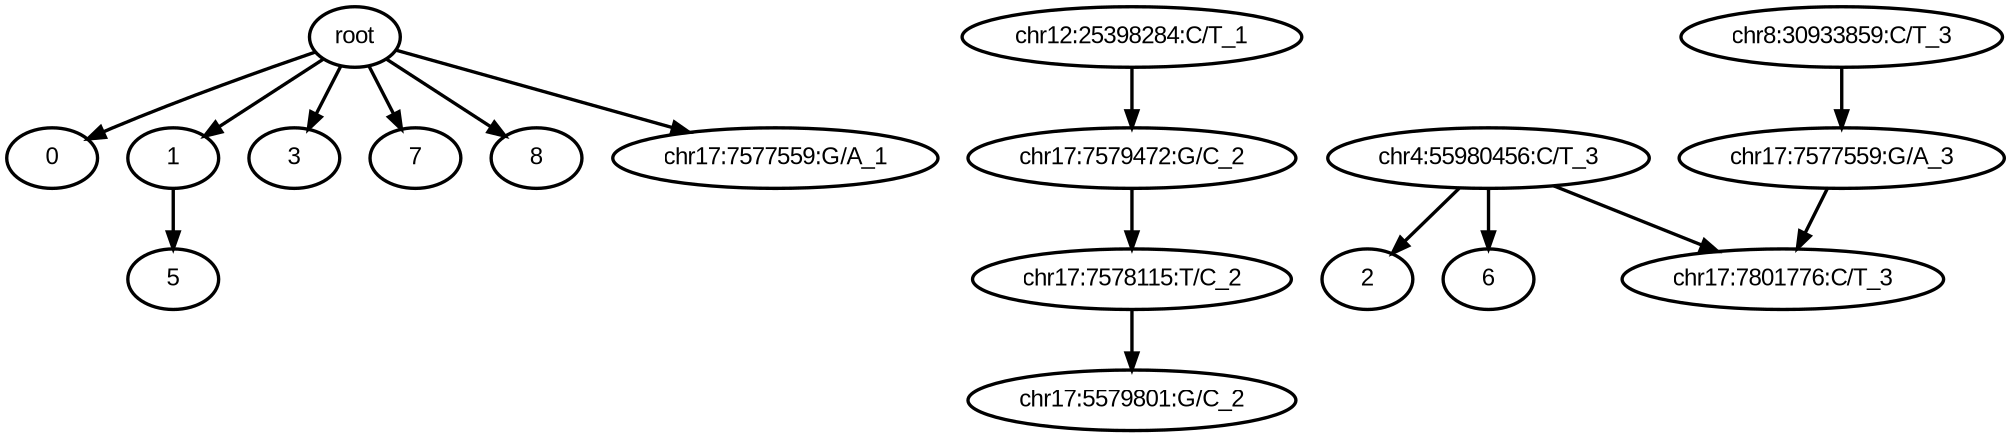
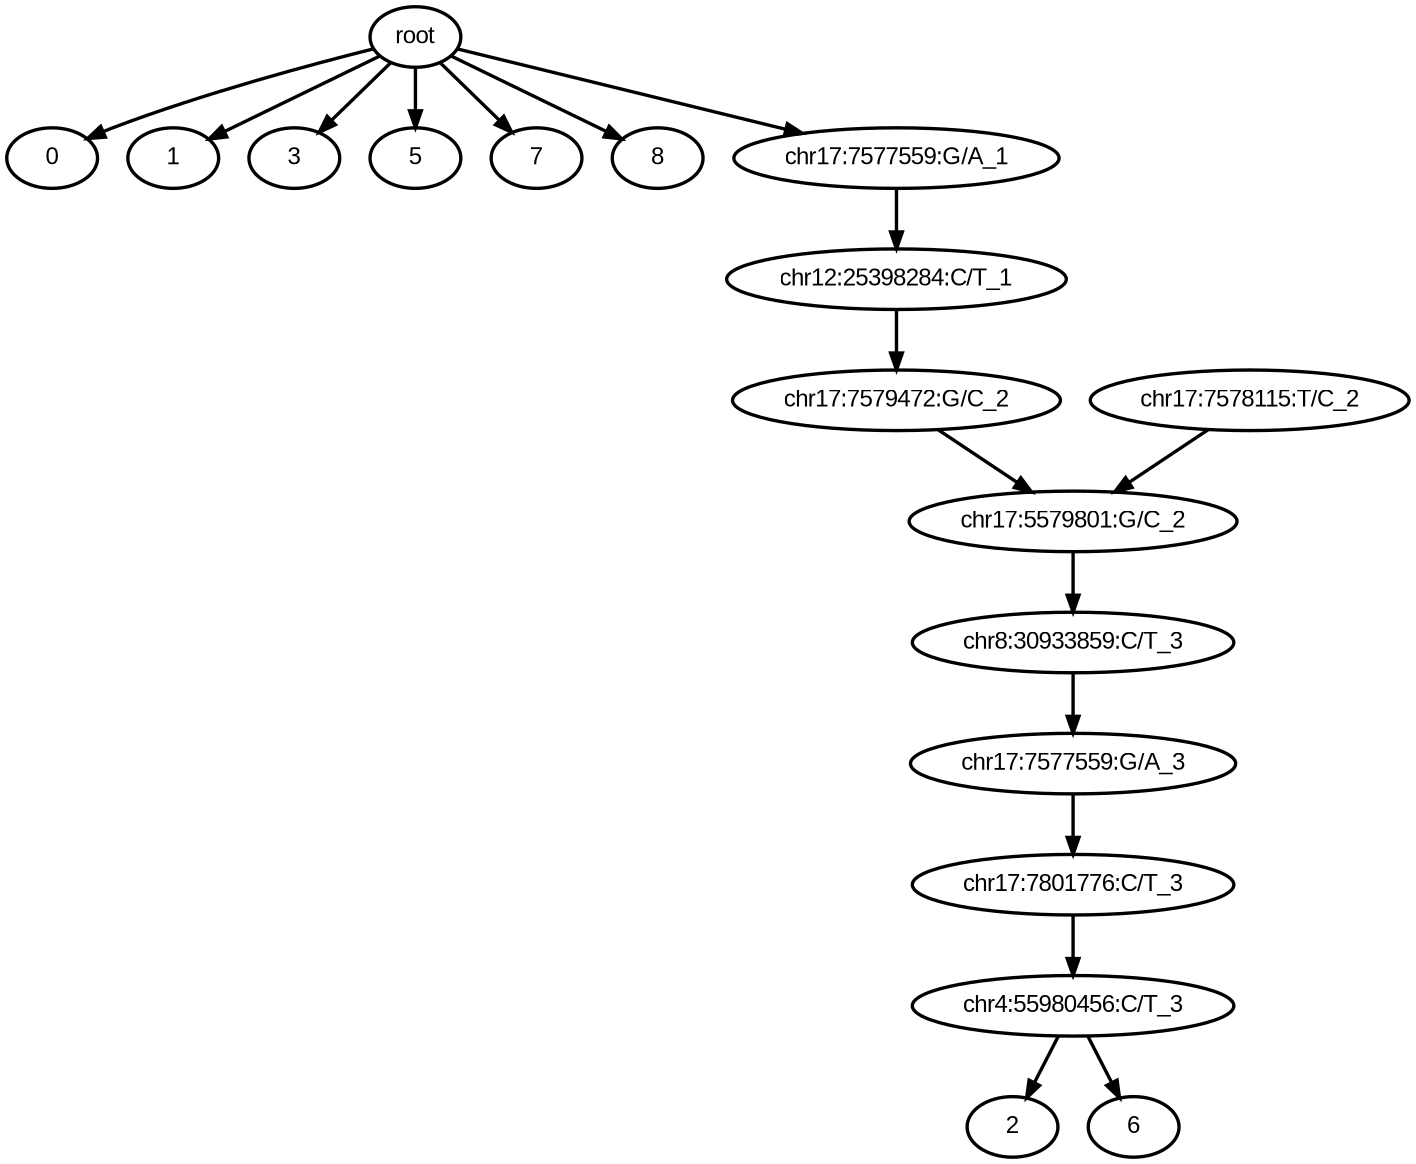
(173, 210) -> (415, 89)
none -> (896, 210)
(1132, 210) -> (978, 456)
(1628, 216) -> (1073, 937)
none -> (1073, 574)
